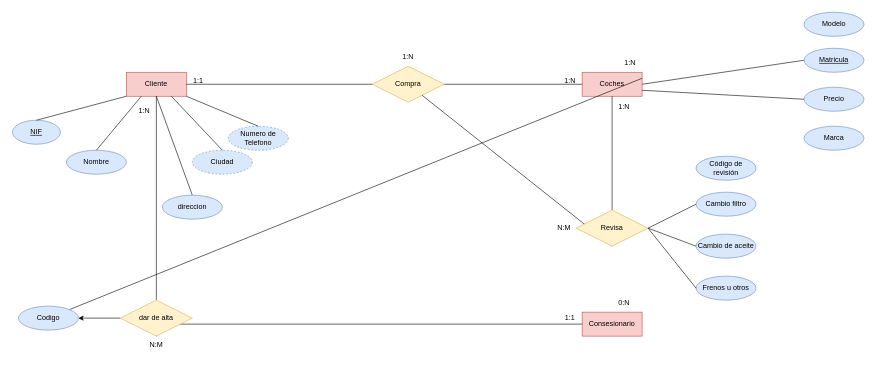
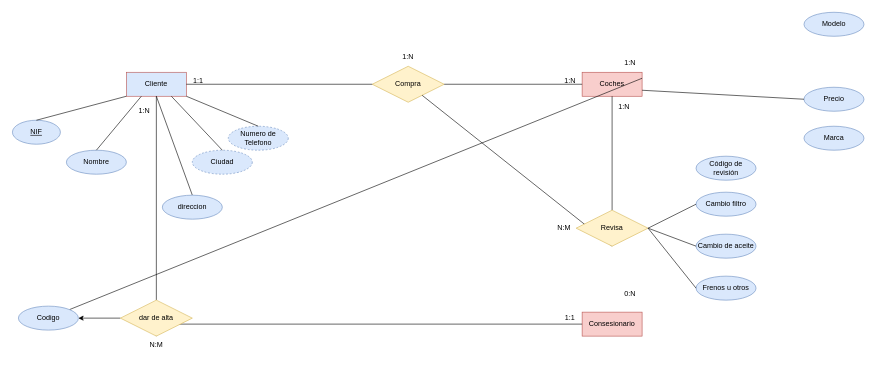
(834, 60) -> none
(723, 72) -> none
(156, 84) -> (156, 84)
(624, 303) -> (630, 294)
